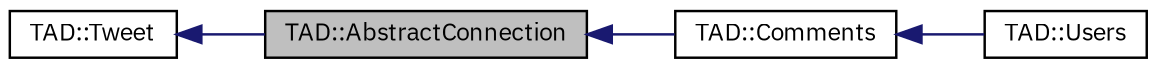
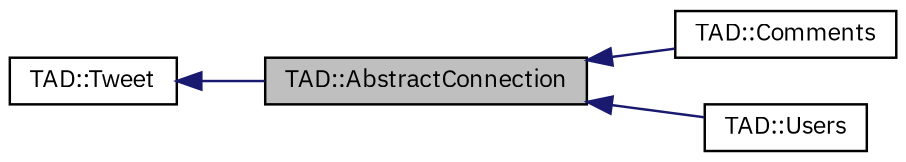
(953, 34) -> (658, 111)
